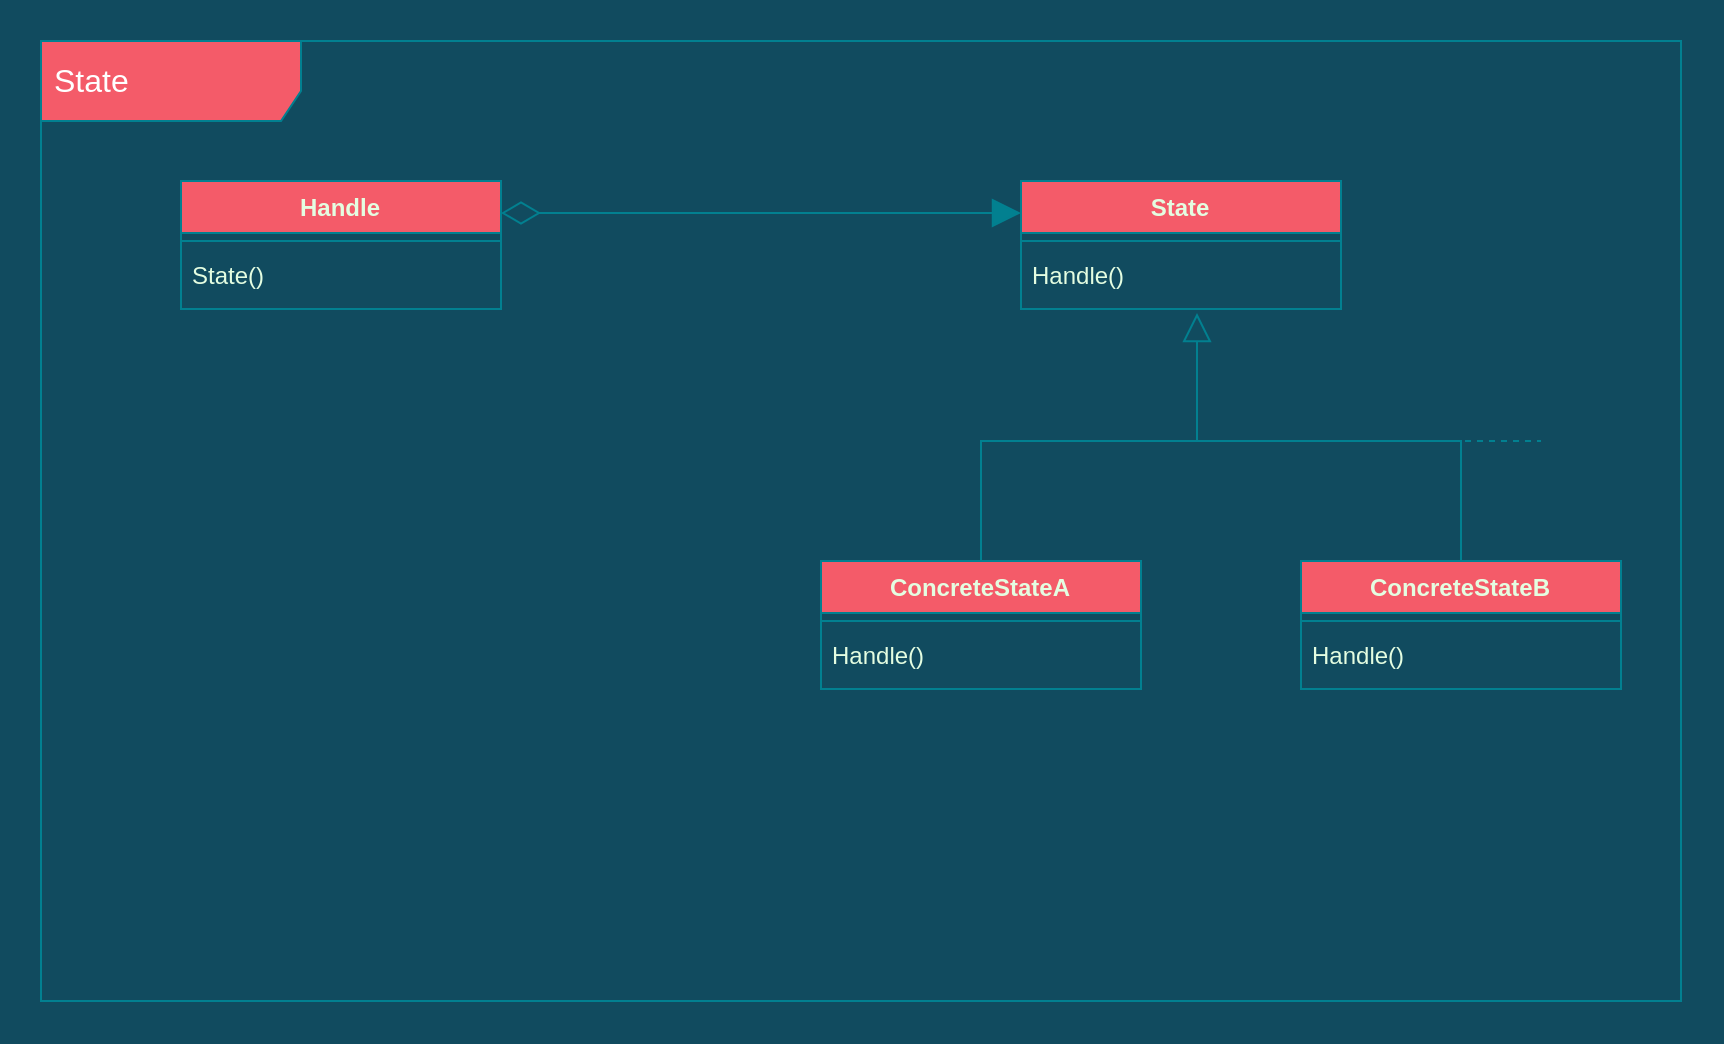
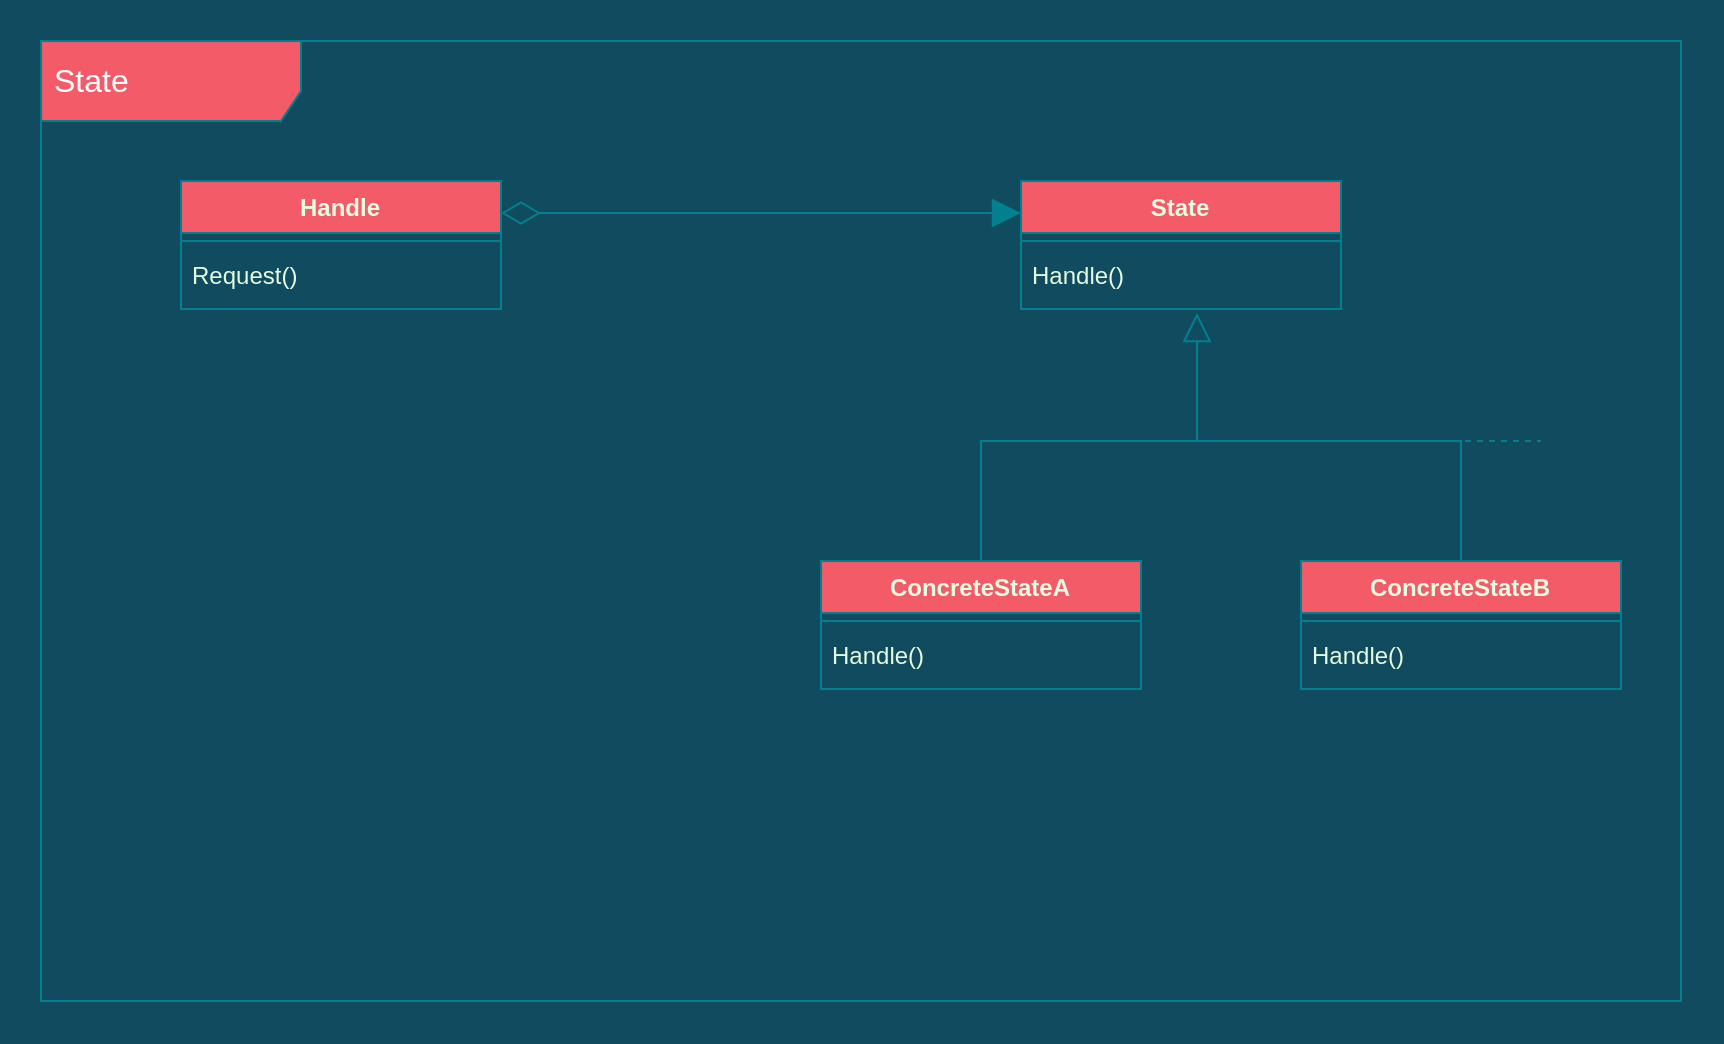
(239, 276) -> (252, 276)
